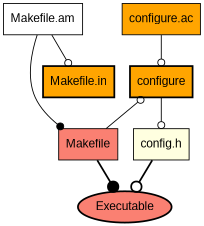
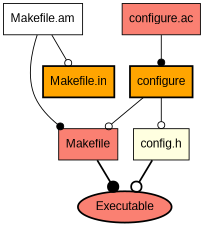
(161, 19) -> (161, 19)
(161, 47) -> (161, 47)
(122, 115) -> (127, 111)
